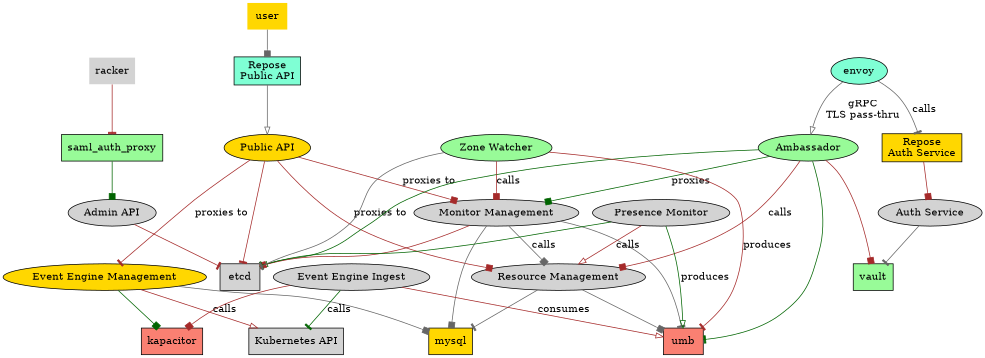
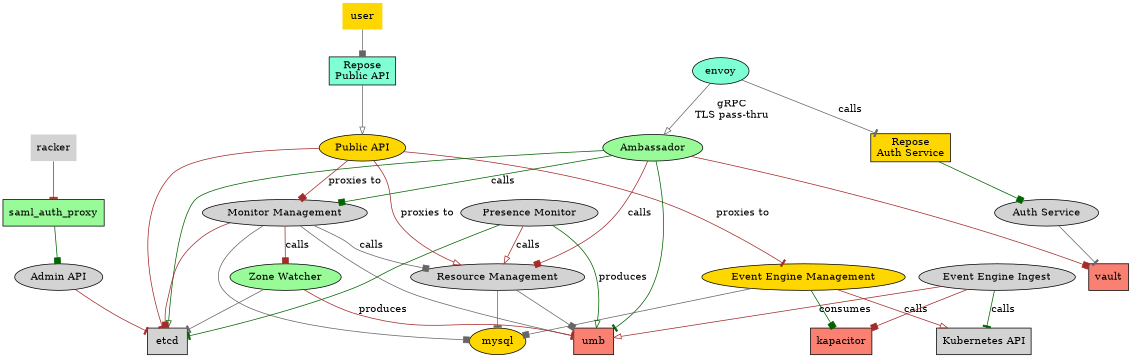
(926, 177) -> (978, 180)
(496, 180) -> (285, 241)
(691, 181) -> (503, 181)
(370, 234) -> (399, 223)
(873, 277) -> (1109, 277)
(451, 341) -> (498, 341)
